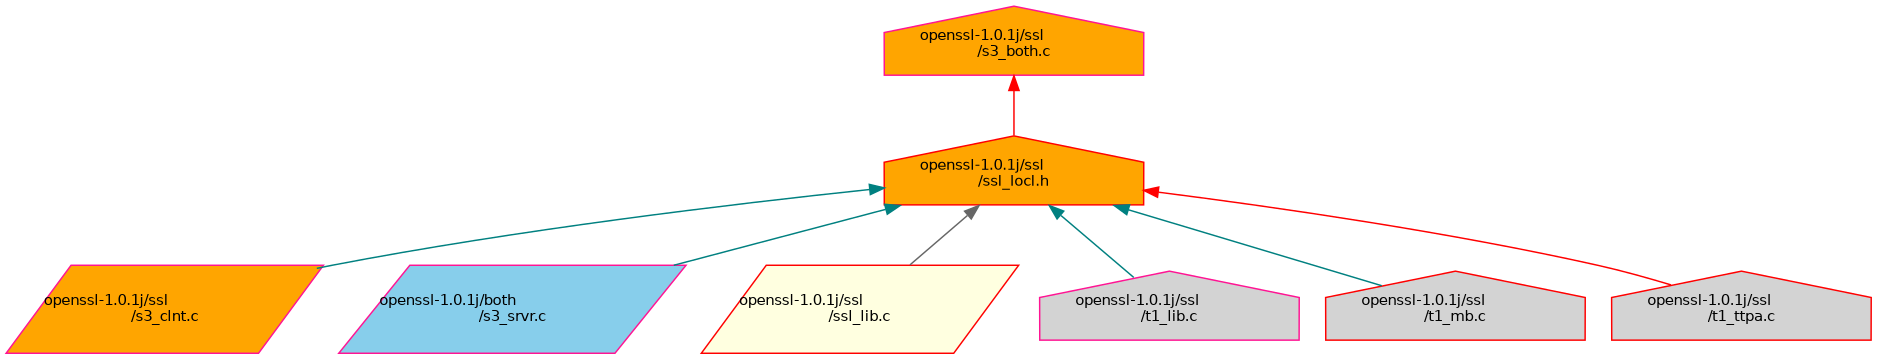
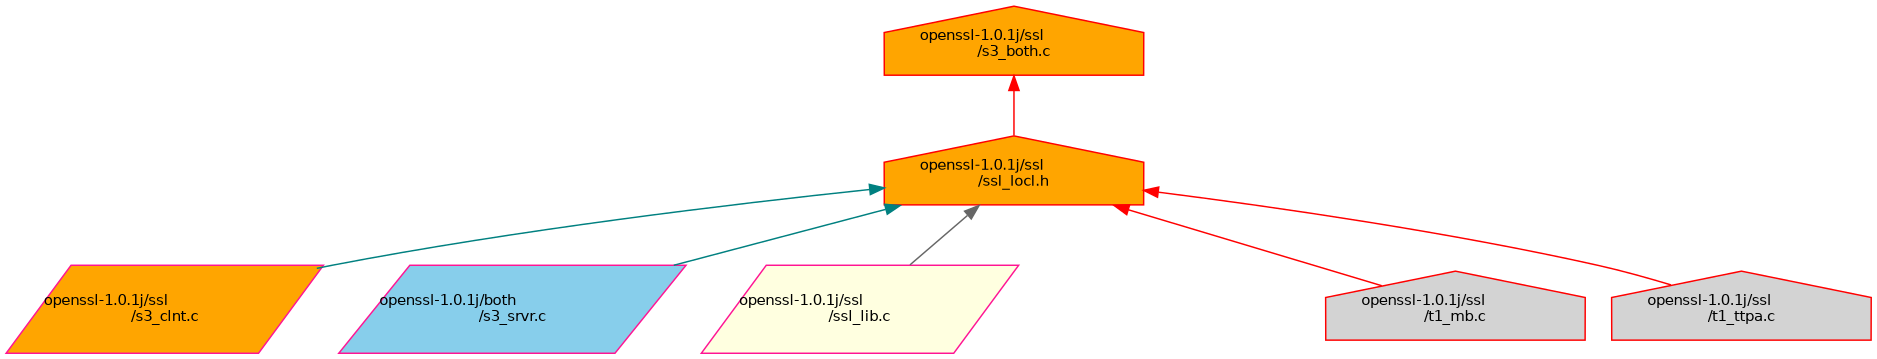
(1014, 44) -> (1014, 44)
(1255, 248) -> (1255, 248)
(860, 309) -> (860, 309)
(1169, 309) -> none
